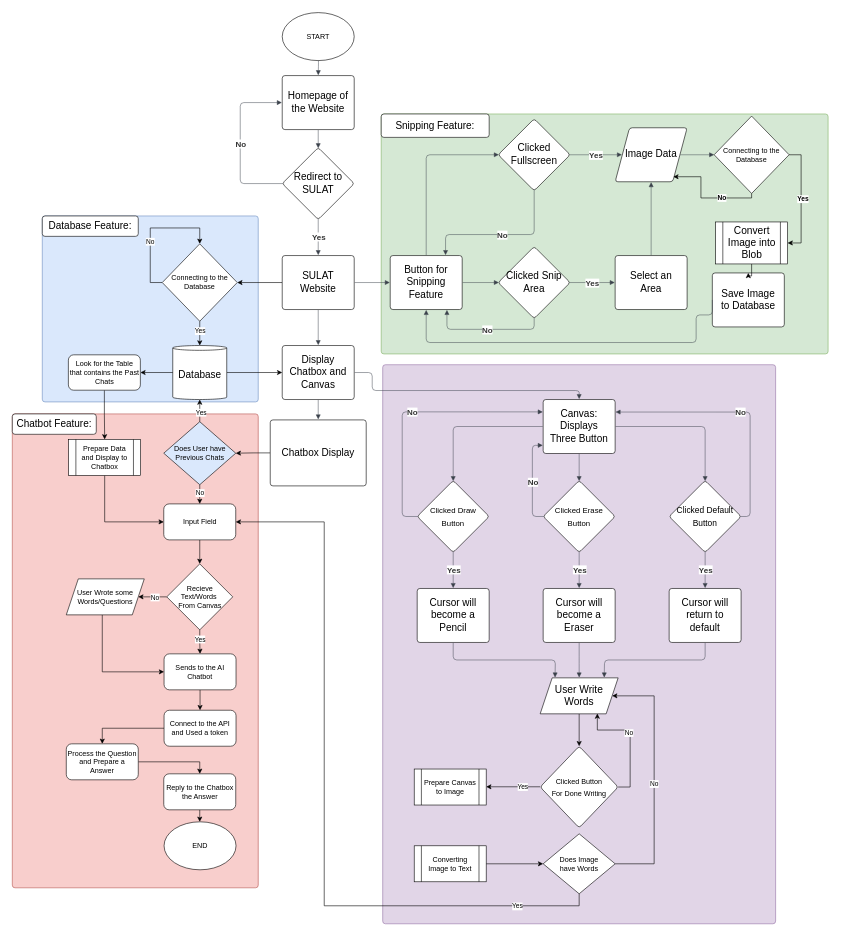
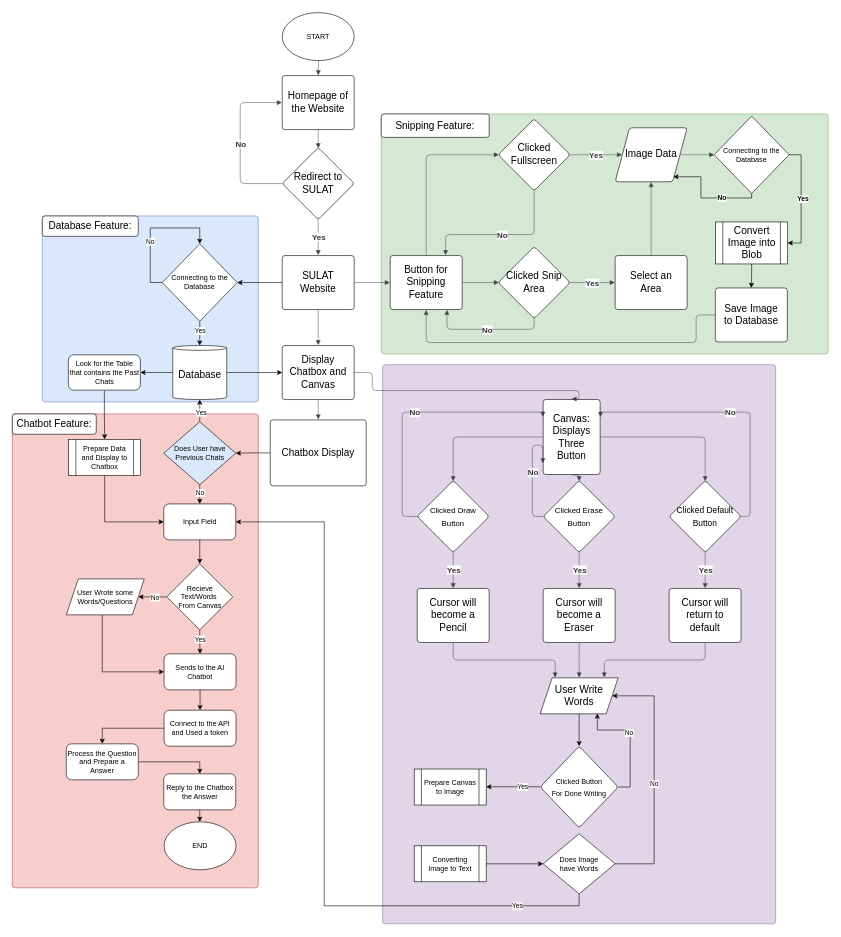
(749, 300) -> (752, 315)
(579, 426) -> (572, 437)
